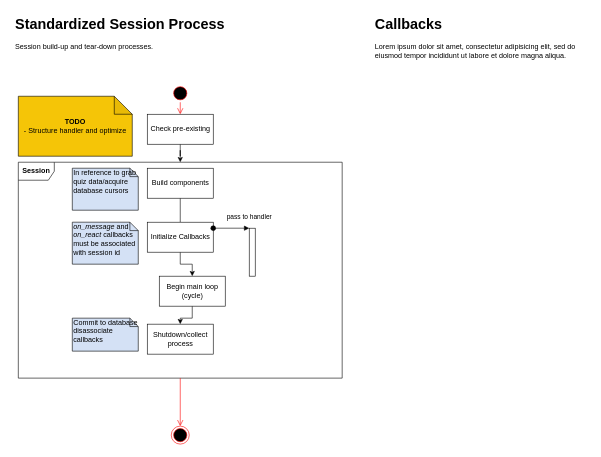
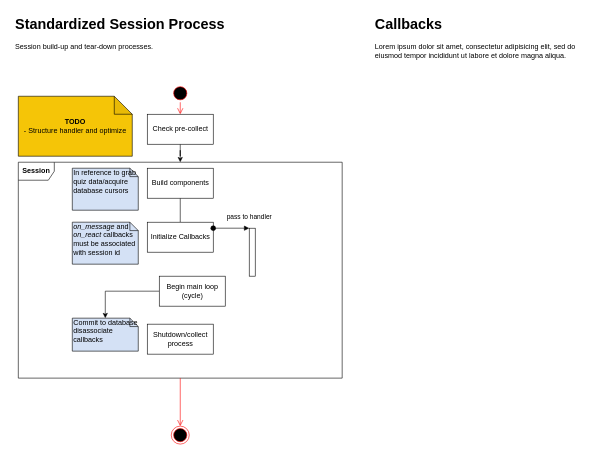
(181, 129) -> (181, 129)
(180, 263) -> none
(181, 318) -> (105, 291)
